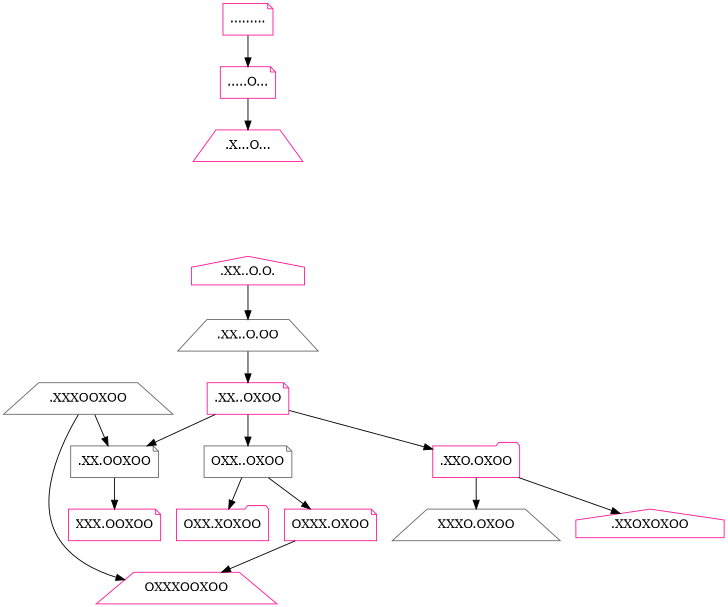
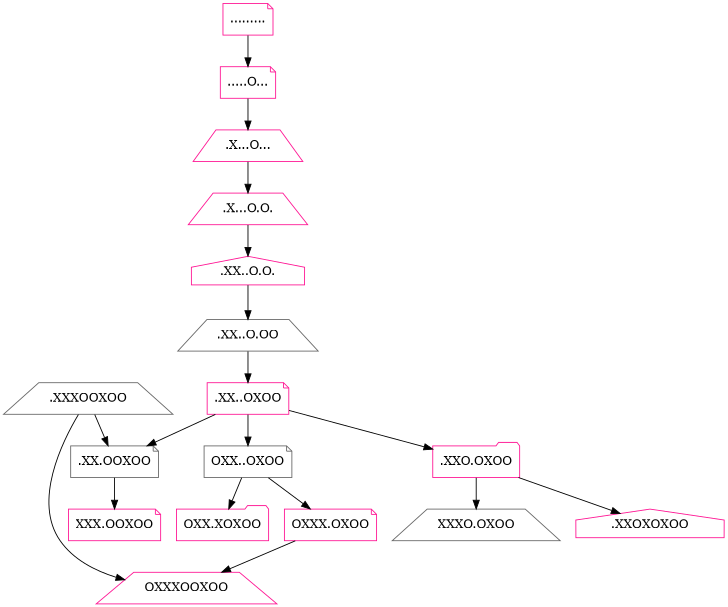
none -> (248, 209)
